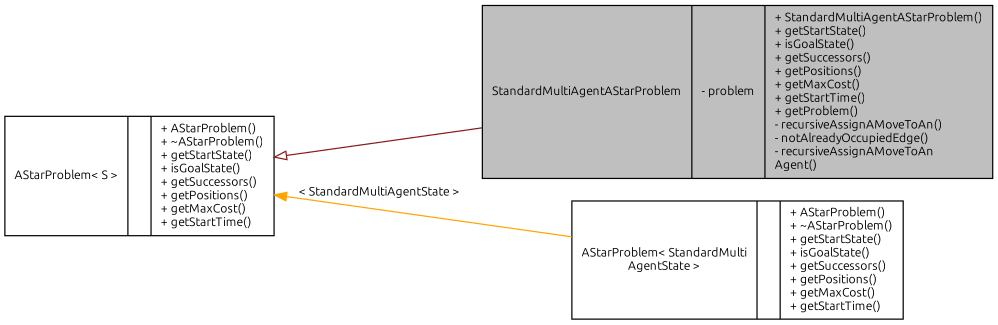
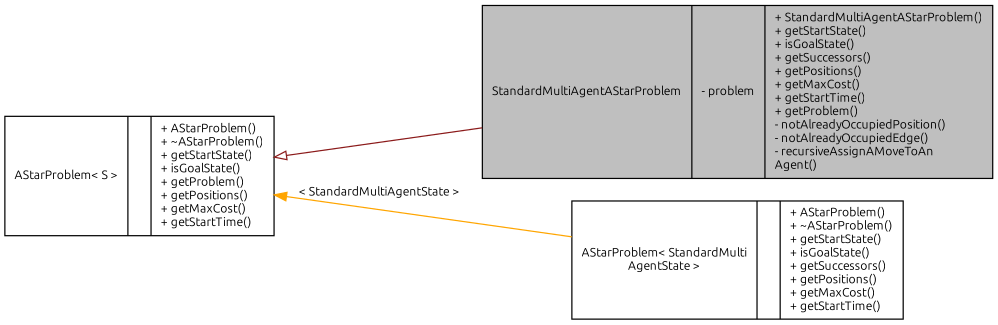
(859, 125) -> (861, 125)
(209, 182) -> (203, 182)
